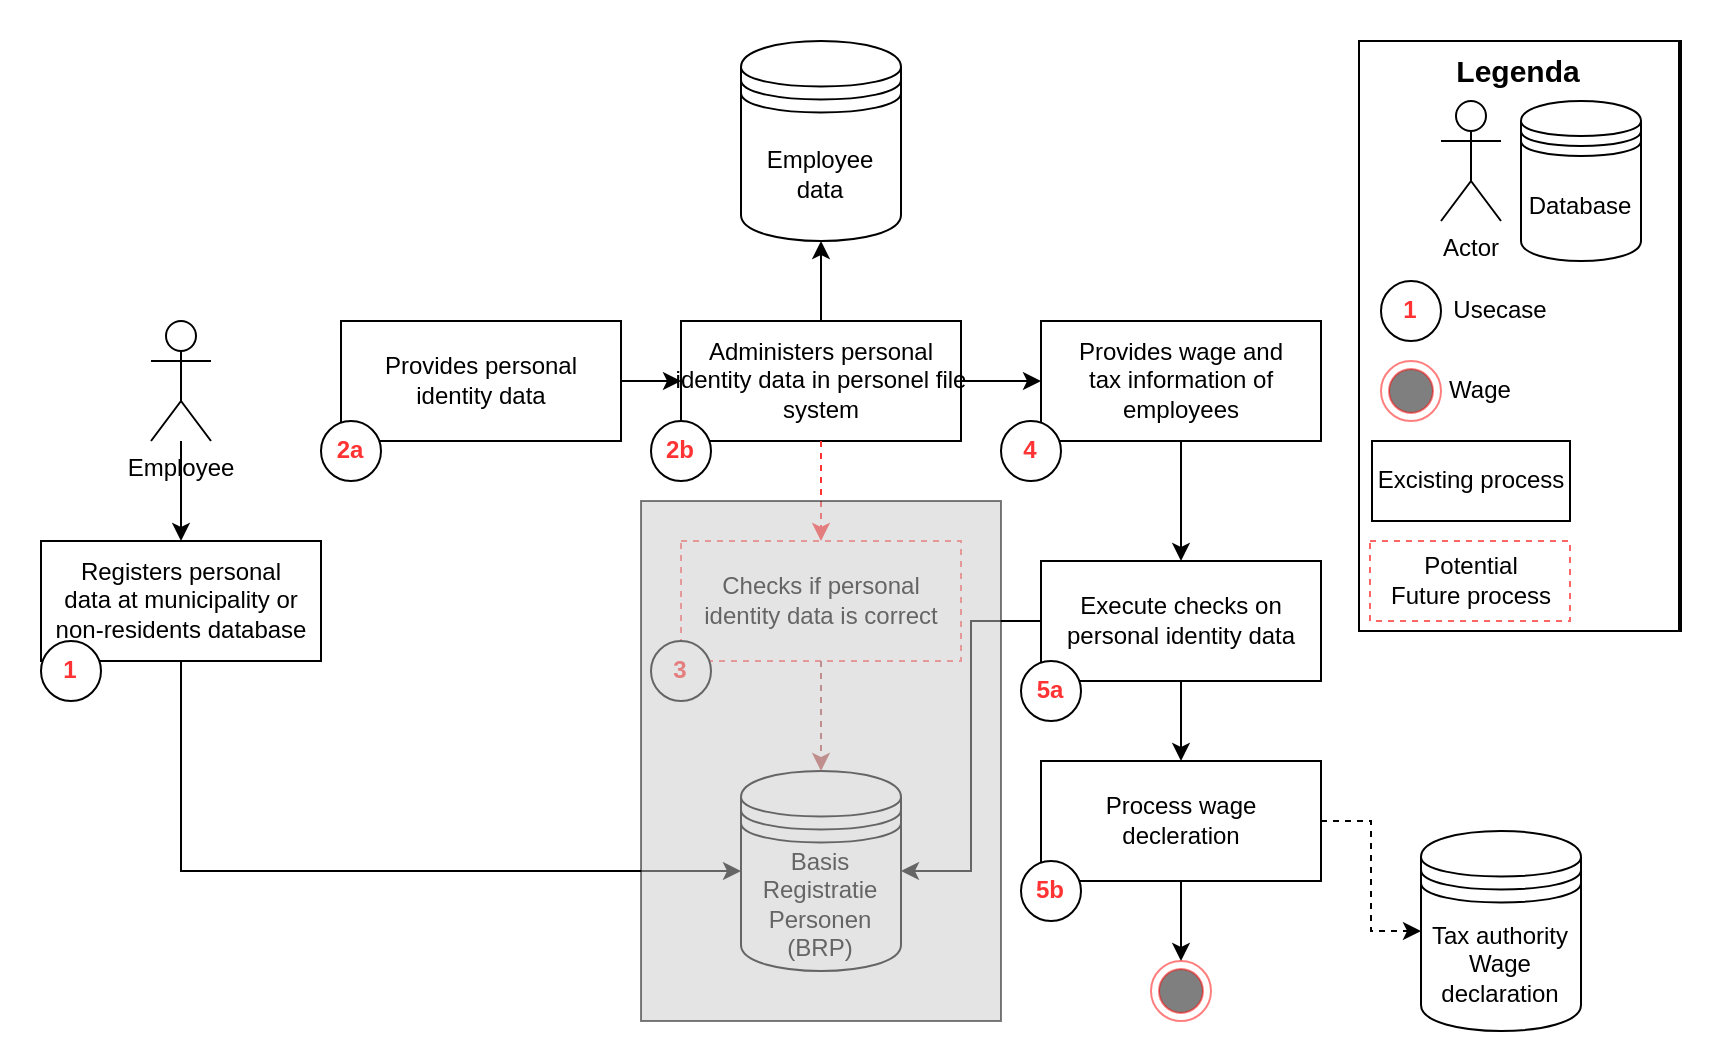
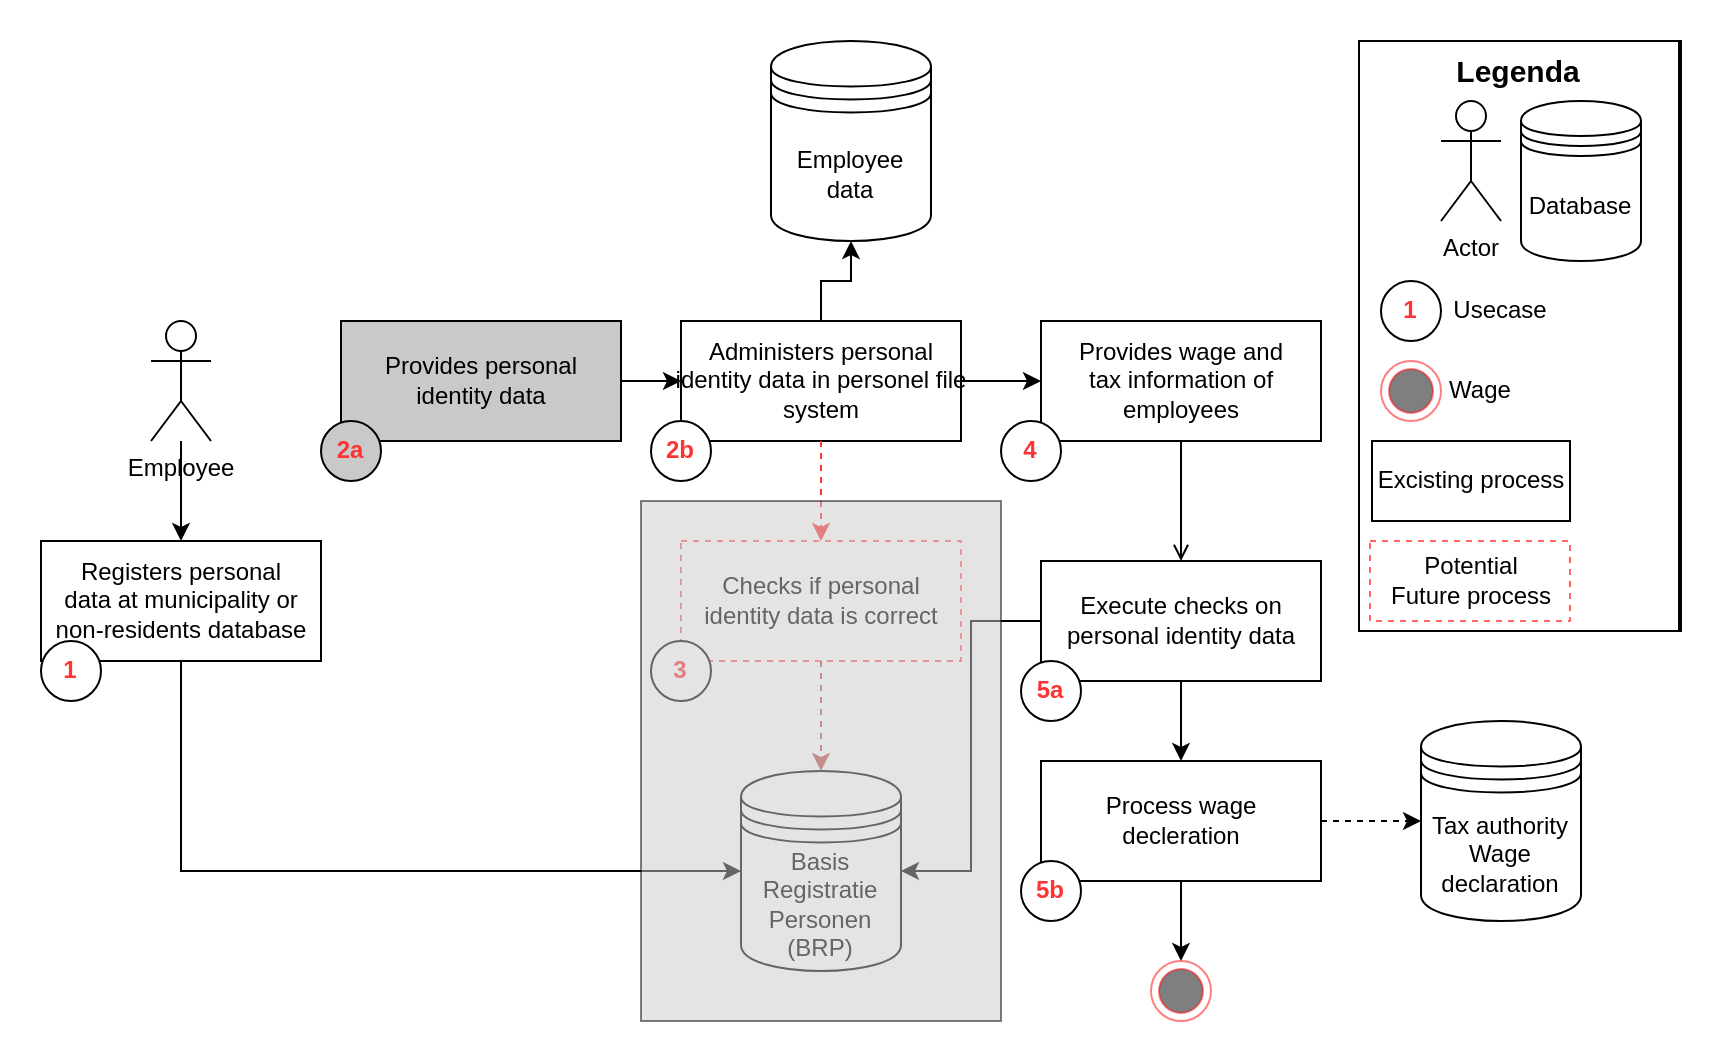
(821, 141) -> (851, 141)
(481, 381) -> (481, 381)
(351, 451) -> (351, 451)
(1181, 546) -> (1181, 548)
(1501, 931) -> (1501, 821)
